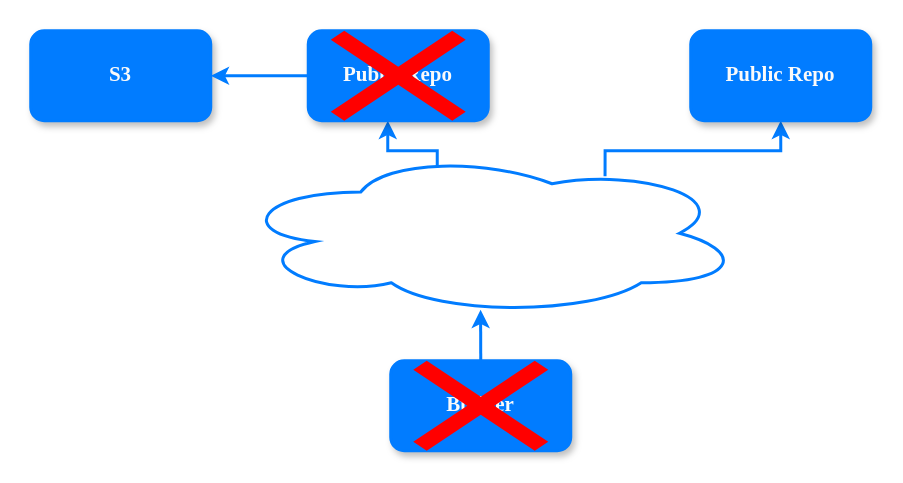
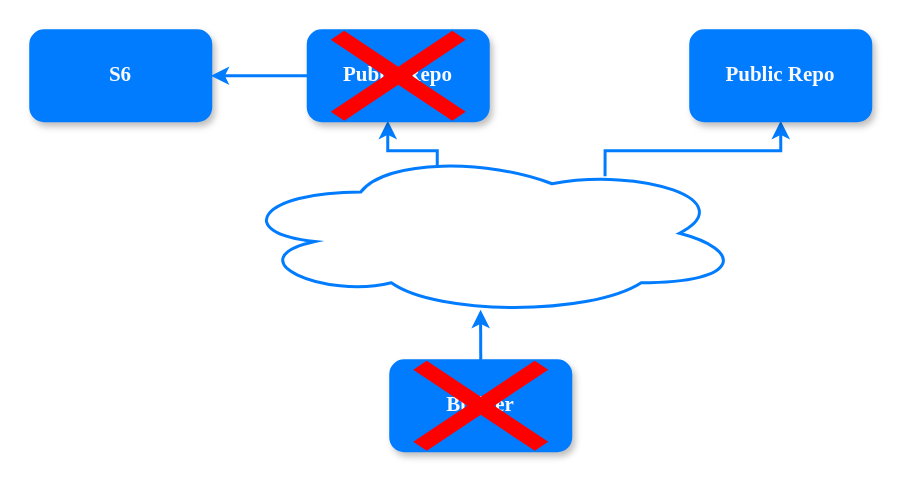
(121, 76) -> (121, 76)
